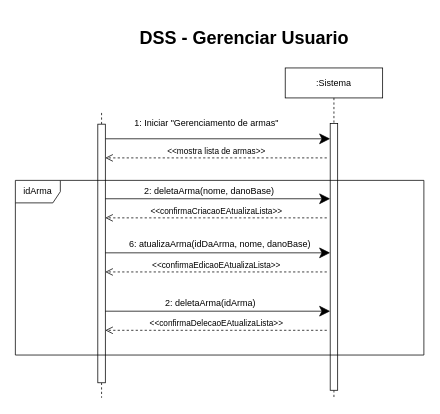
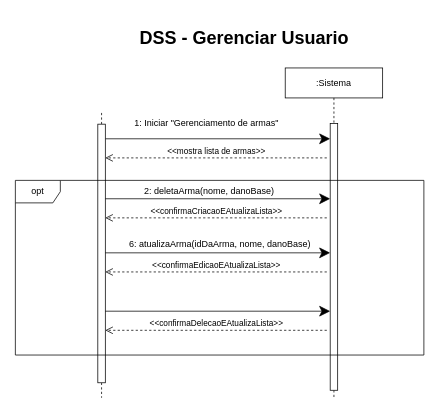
(38, 192) -> (38, 192)
(213, 302) -> none
